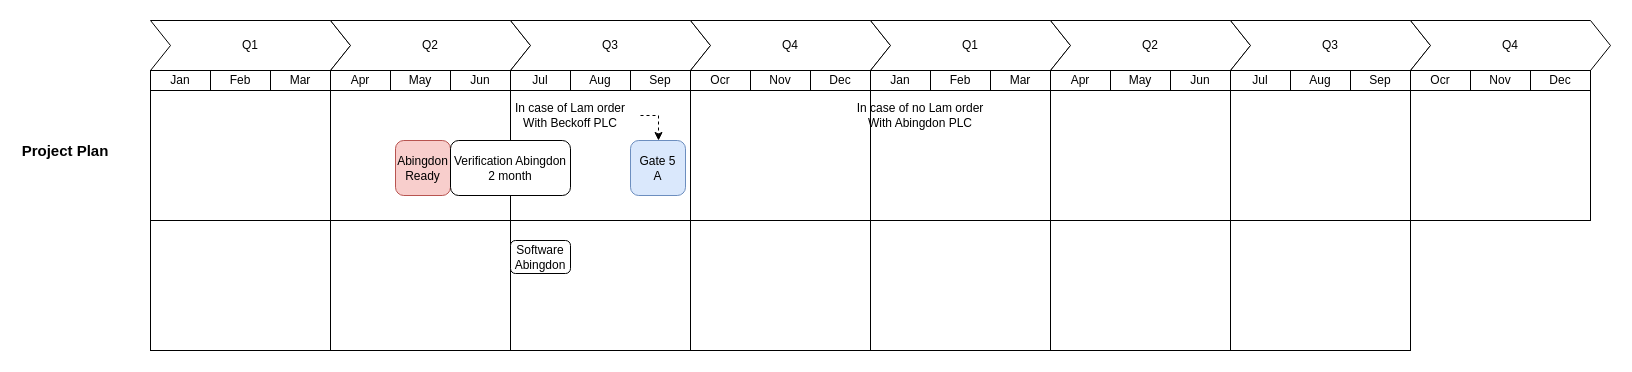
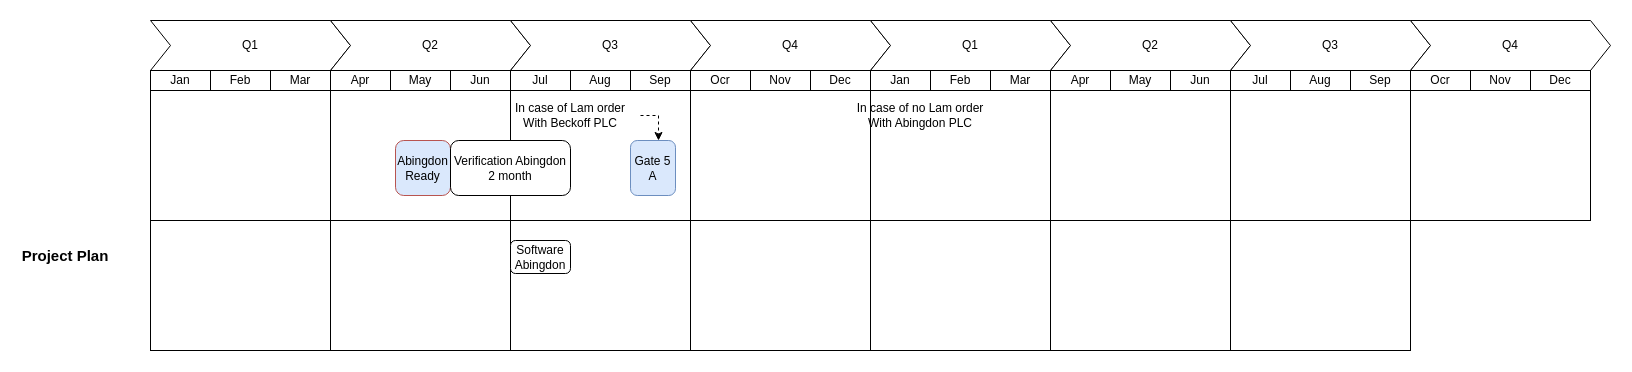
(66, 151) -> (66, 256)
(423, 168) -> (423, 168)
(658, 168) -> (653, 168)
